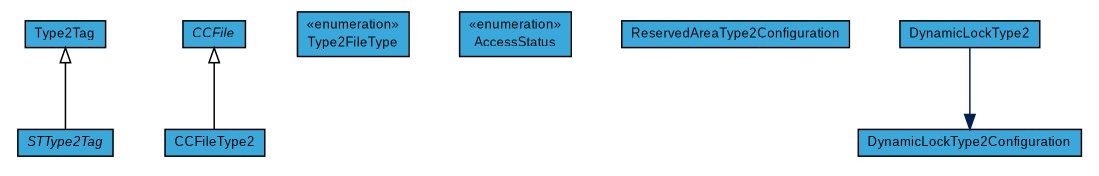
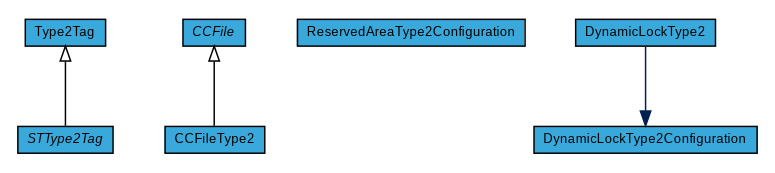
(353, 34) -> none
(515, 34) -> none
